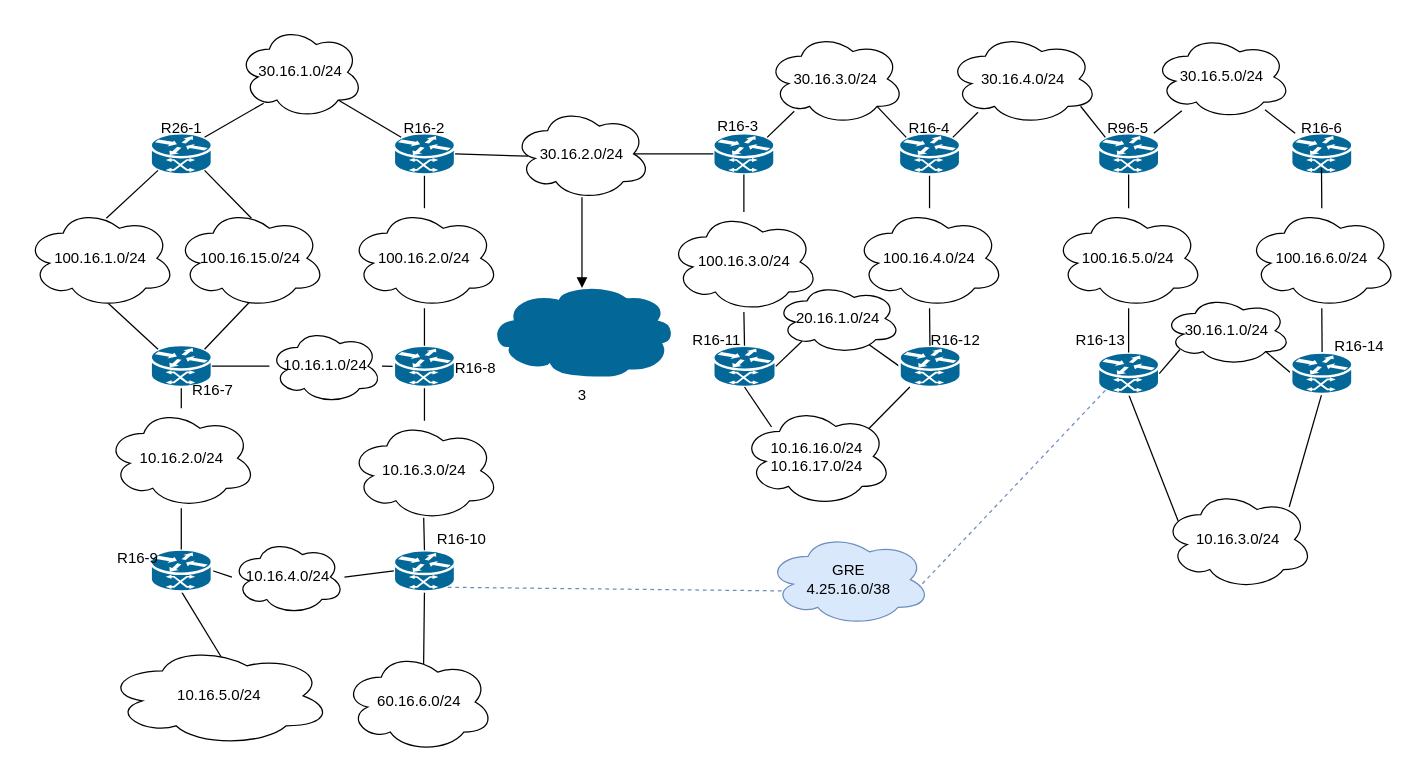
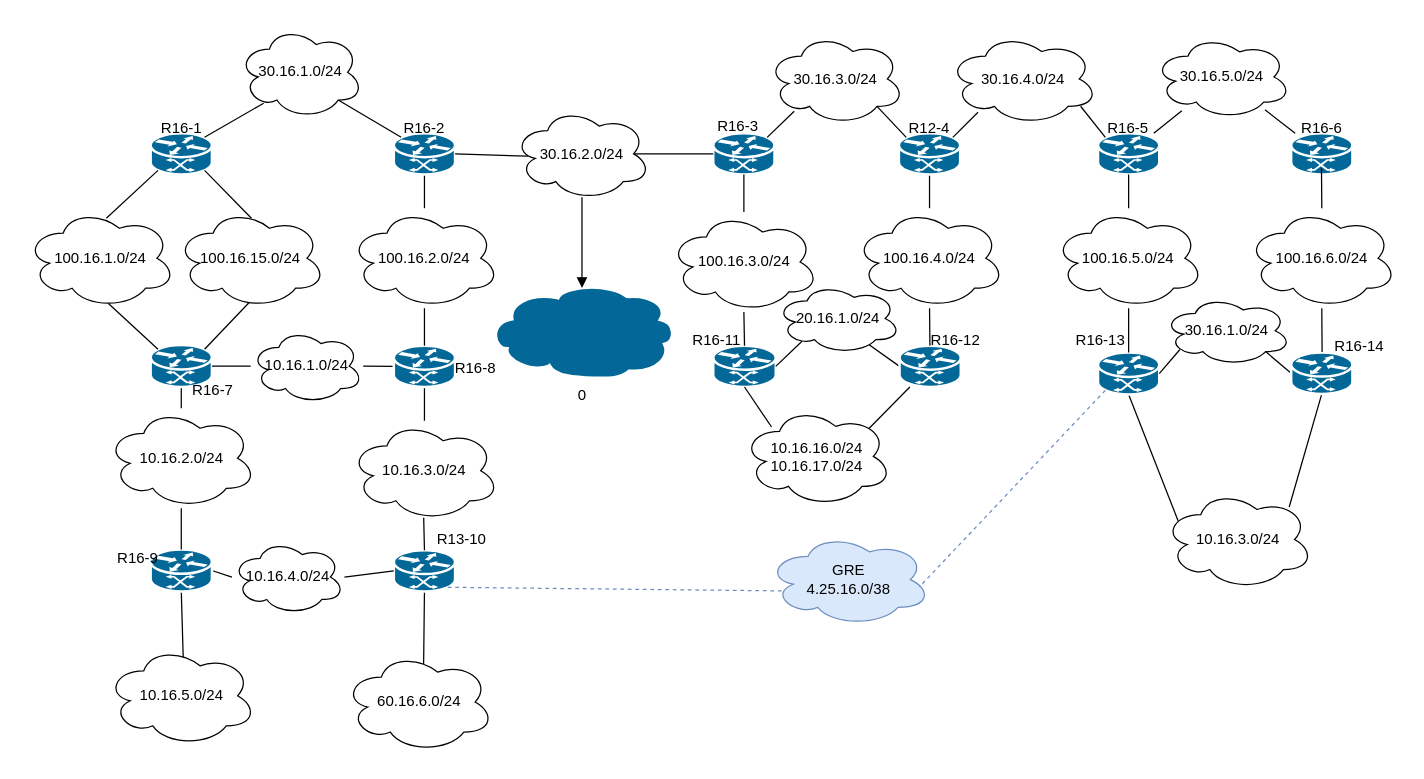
(182, 128) -> (182, 128)
(929, 128) -> (929, 128)
(1128, 128) -> (1128, 128)
(326, 366) -> (307, 366)
(583, 396) -> (583, 396)
(462, 539) -> (462, 539)
(219, 696) -> (181, 696)
